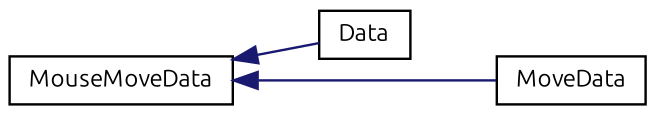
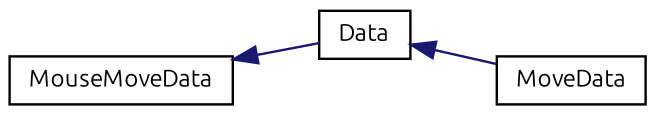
(377, 80) -> (466, 57)
